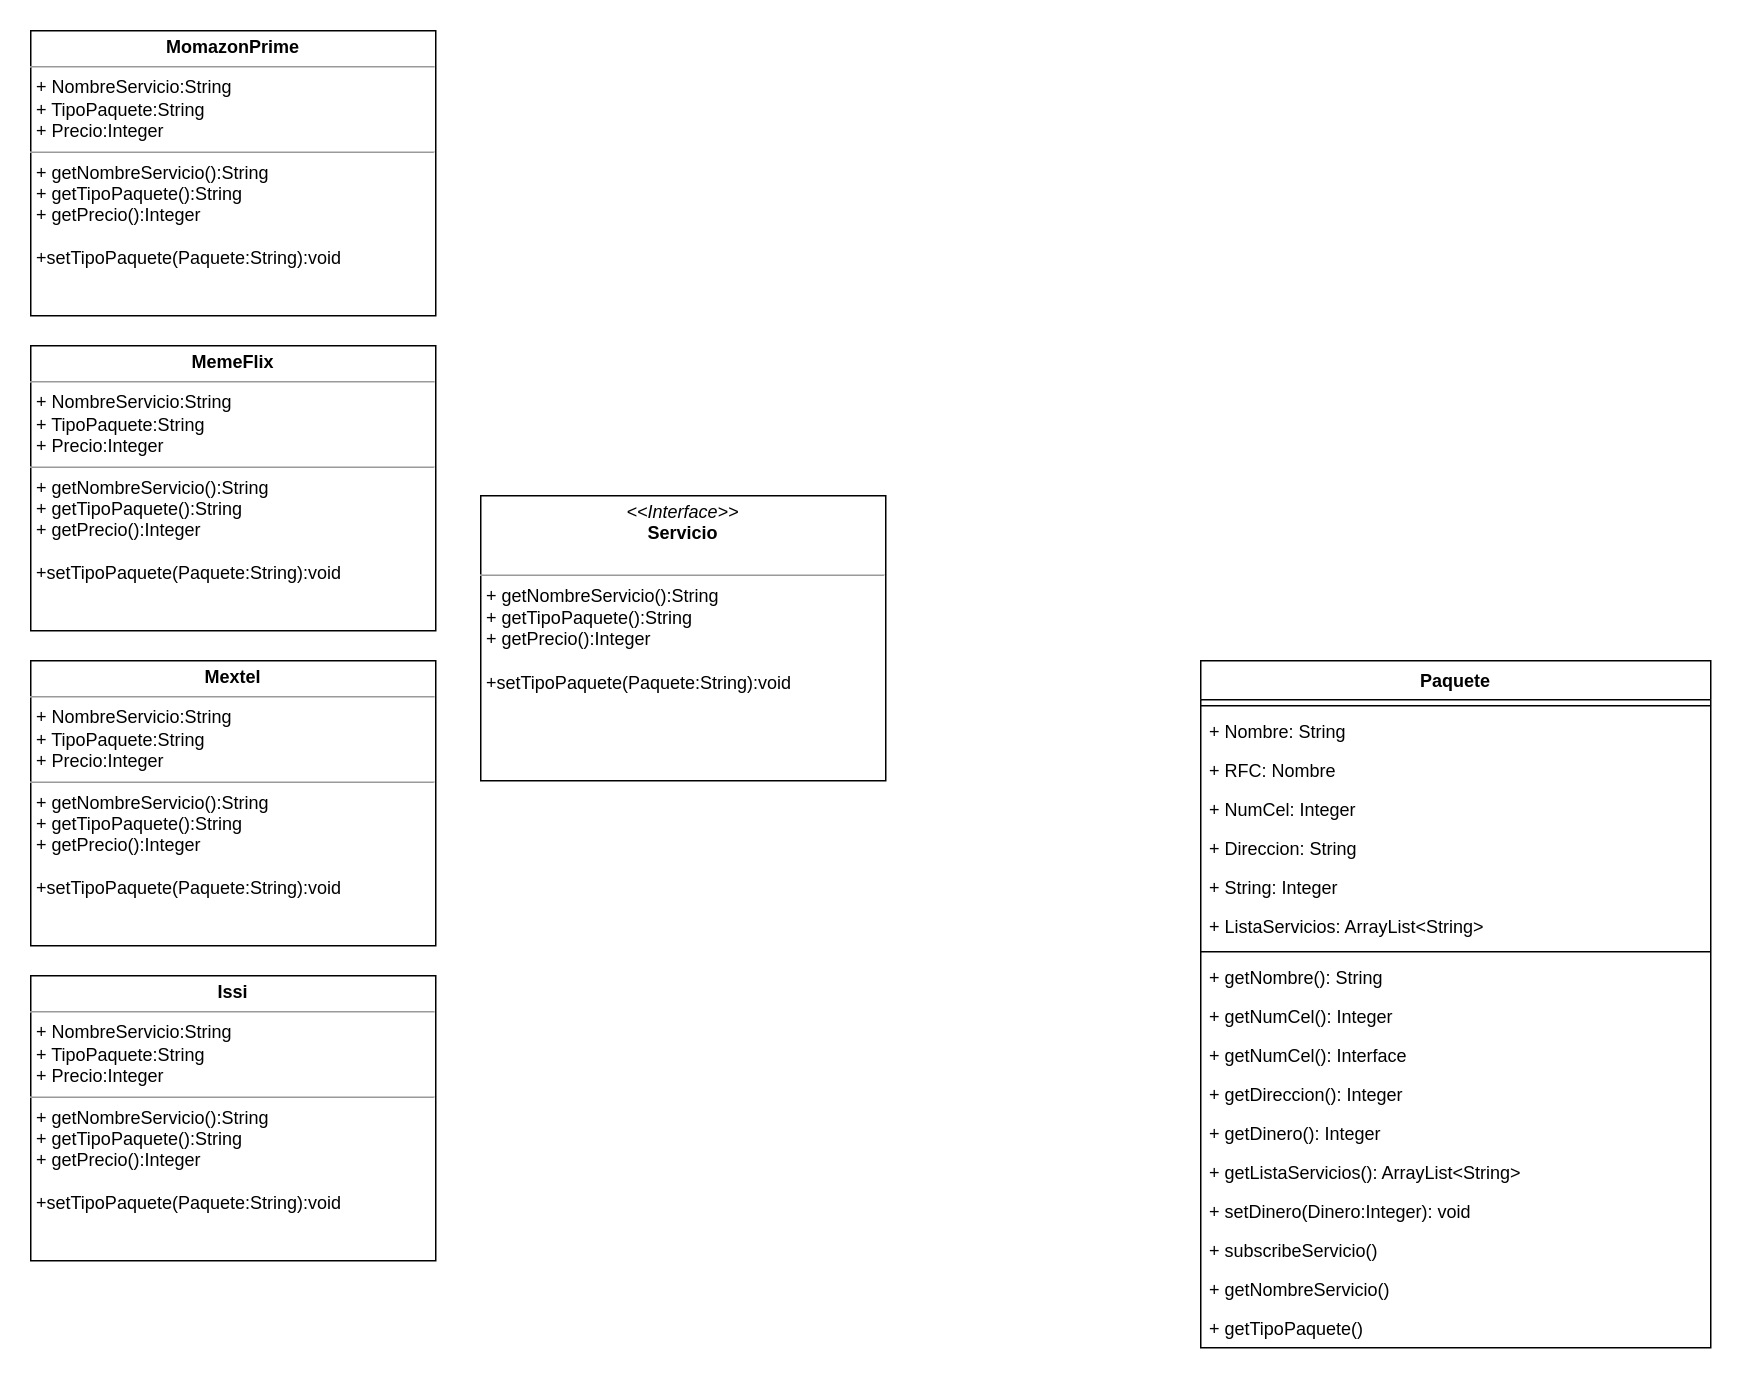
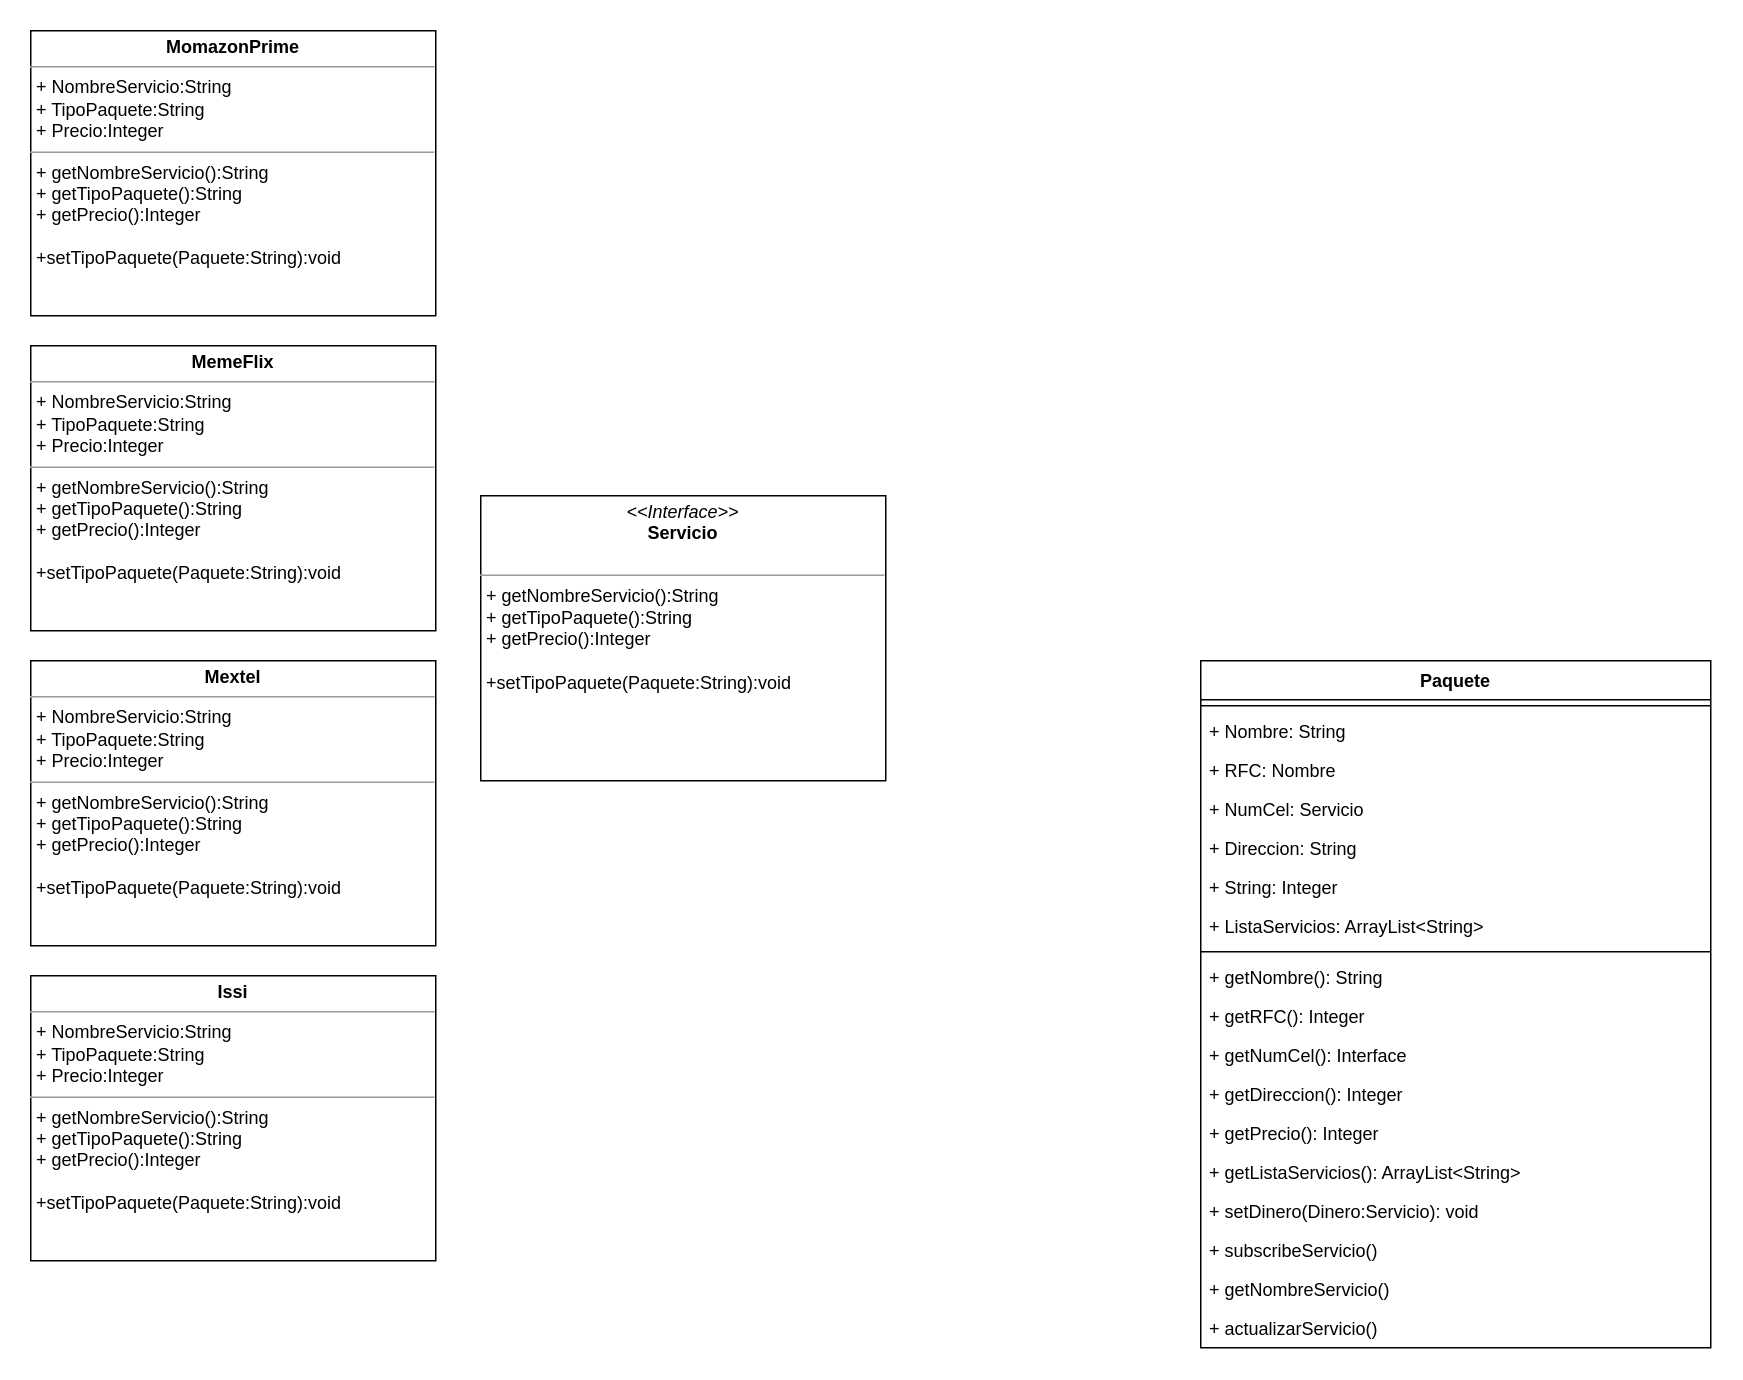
(1285, 810) -> (1286, 810)
(1311, 1017) -> (1298, 1017)
(1311, 1134) -> (1311, 1134)
(1359, 1212) -> (1359, 1212)
(1295, 1329) -> (1308, 1329)
